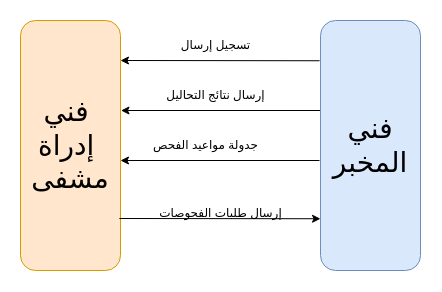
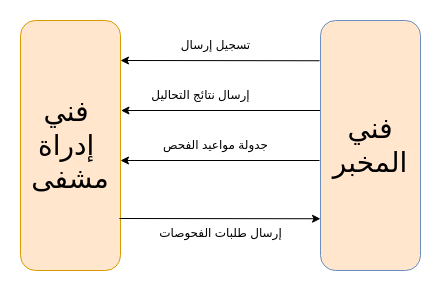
(216, 96) -> (201, 96)
(206, 146) -> (216, 146)
(371, 146) -> (371, 146)
(221, 214) -> (221, 234)
